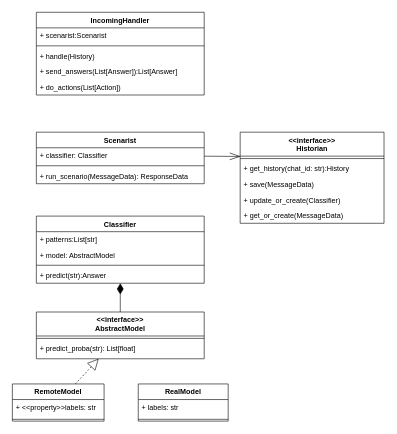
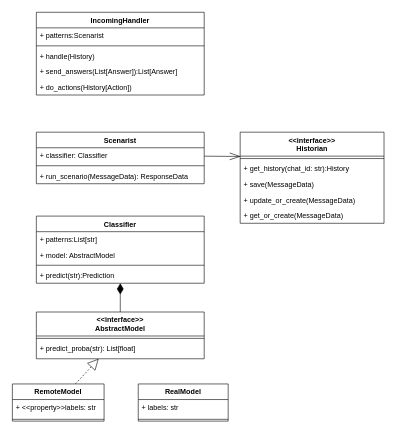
(78, 36) -> (77, 36)
(88, 88) -> (94, 88)
(300, 200) -> (305, 200)
(79, 276) -> (85, 276)
